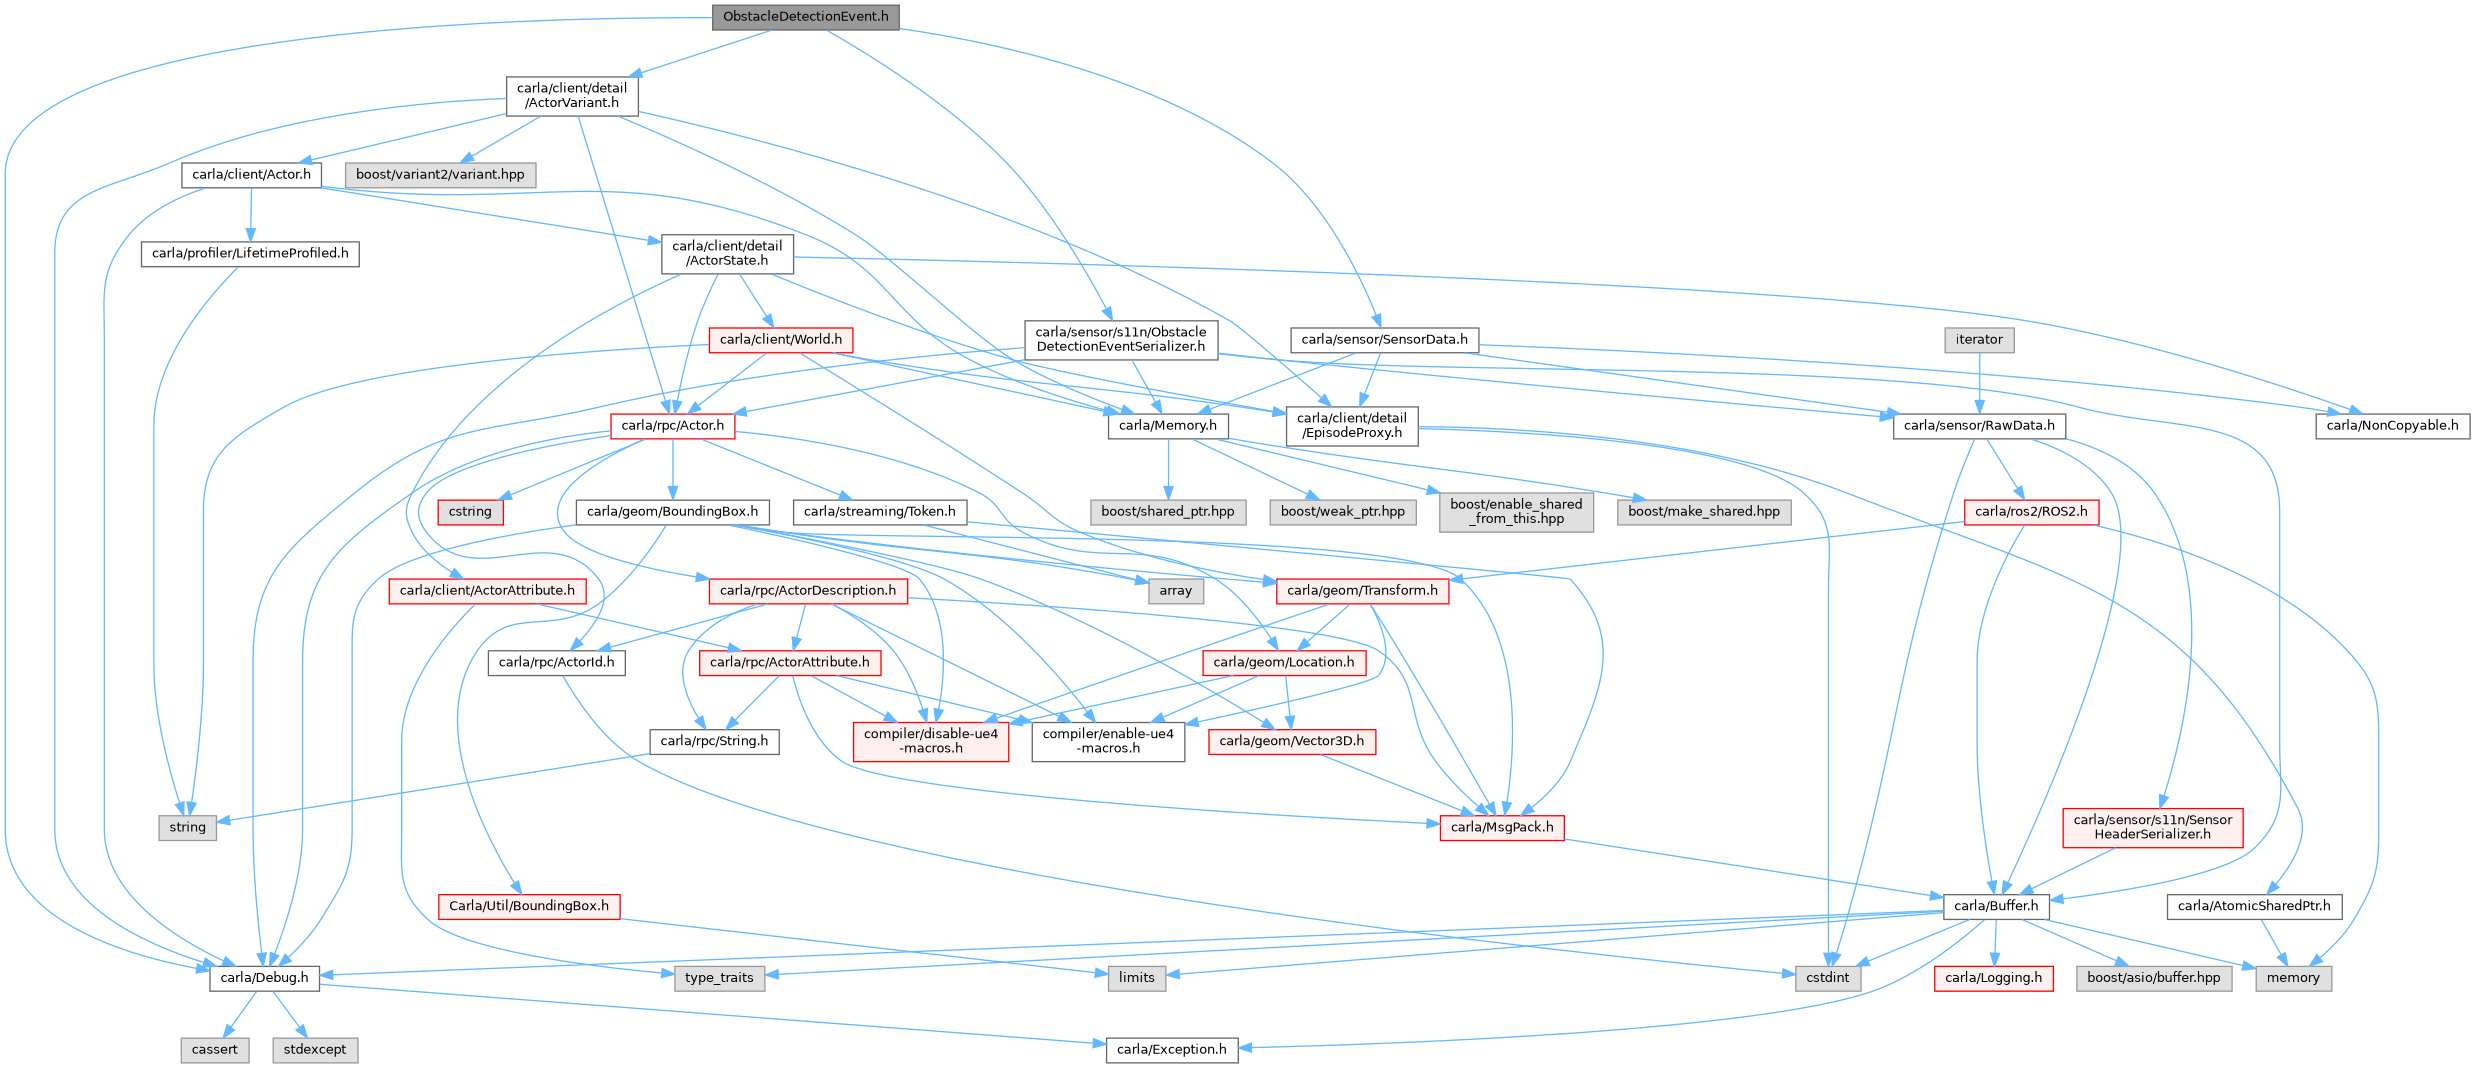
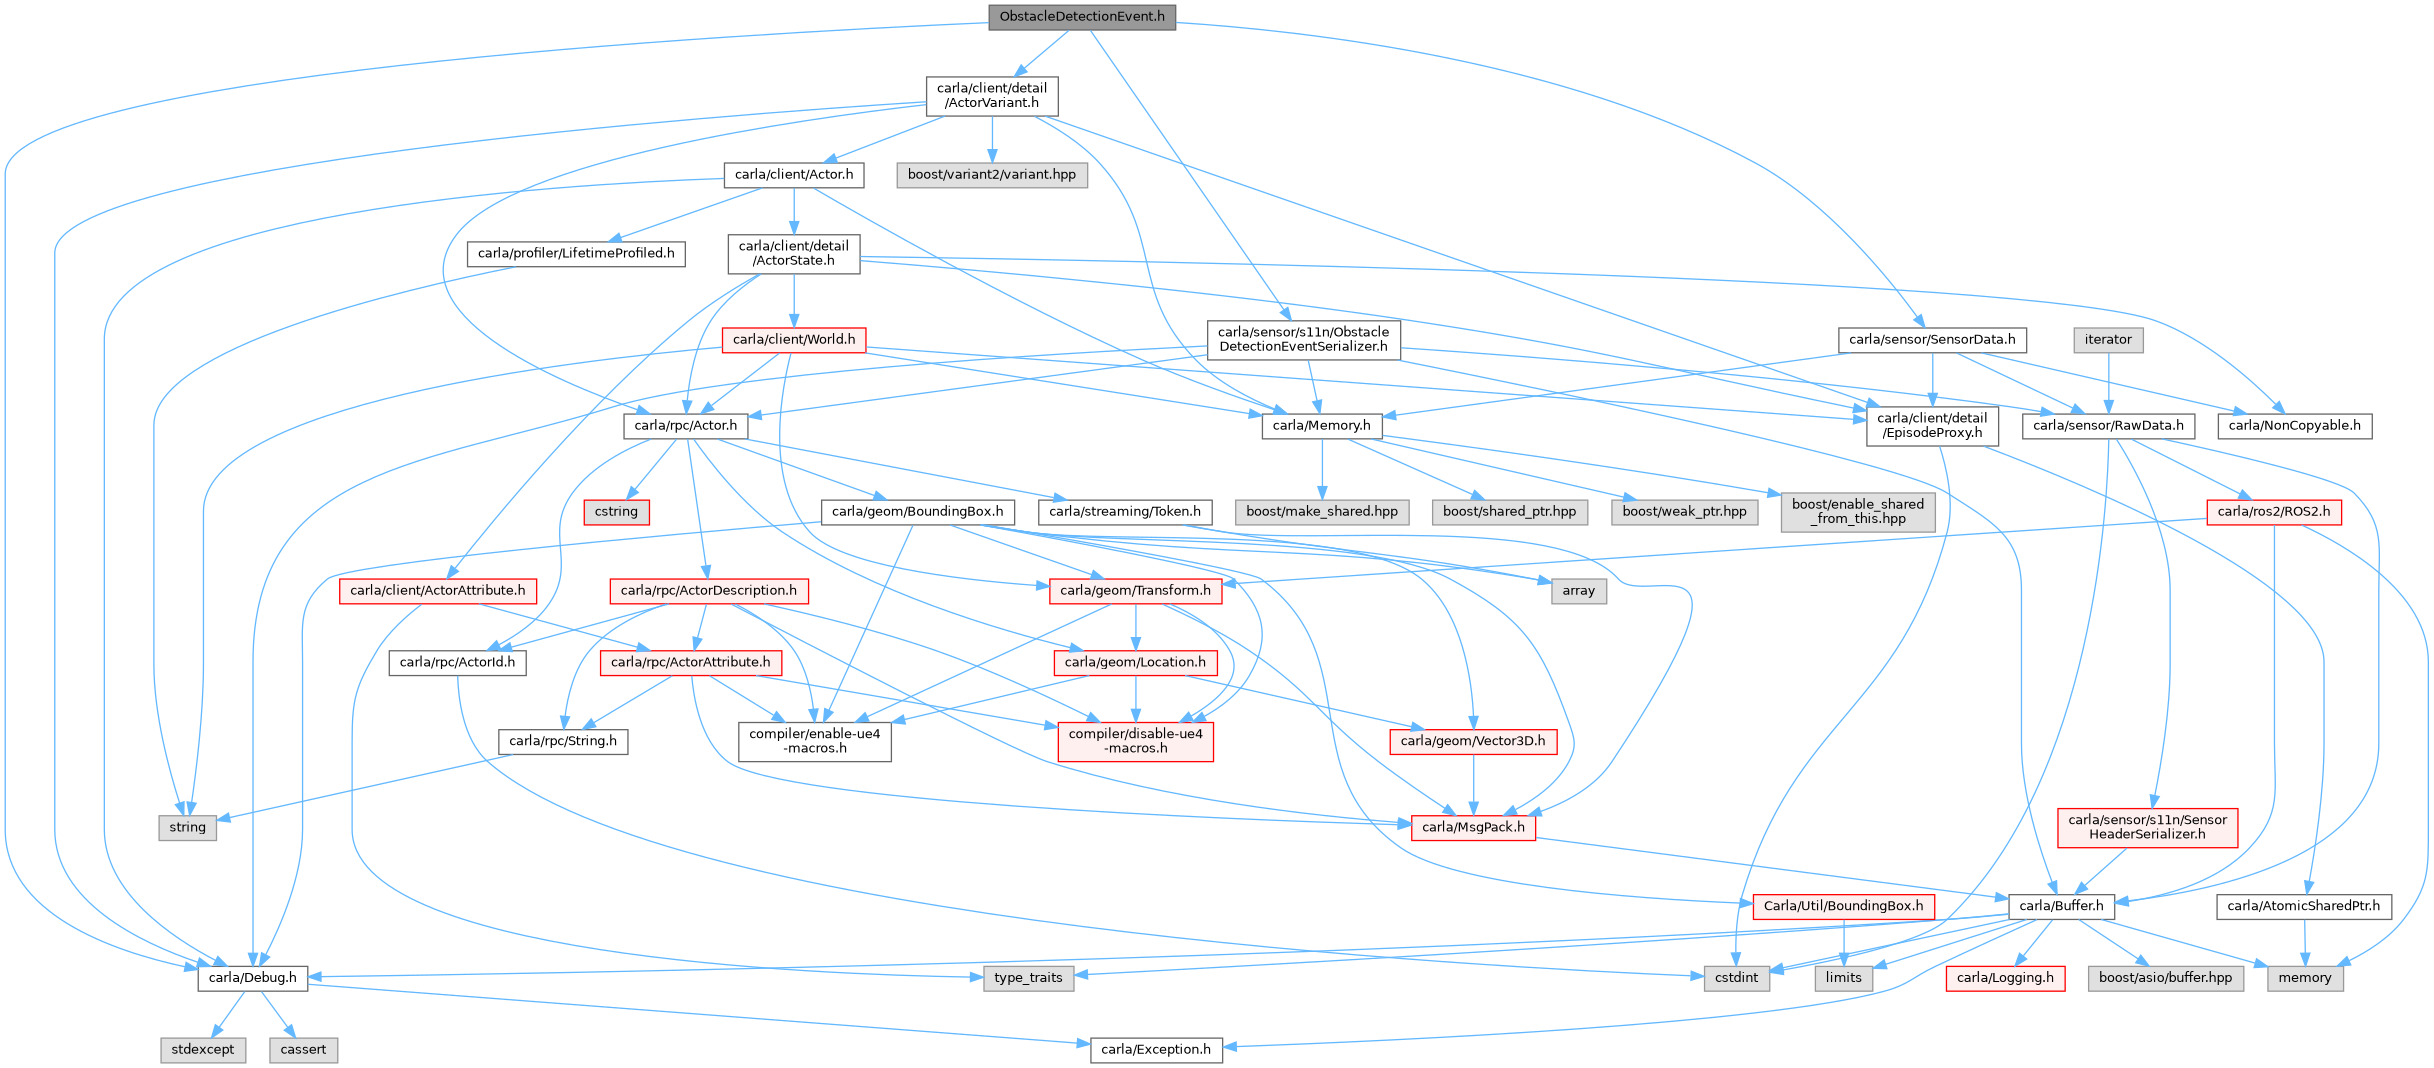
(673, 426) -> (686, 426)
(312, 599) -> none
